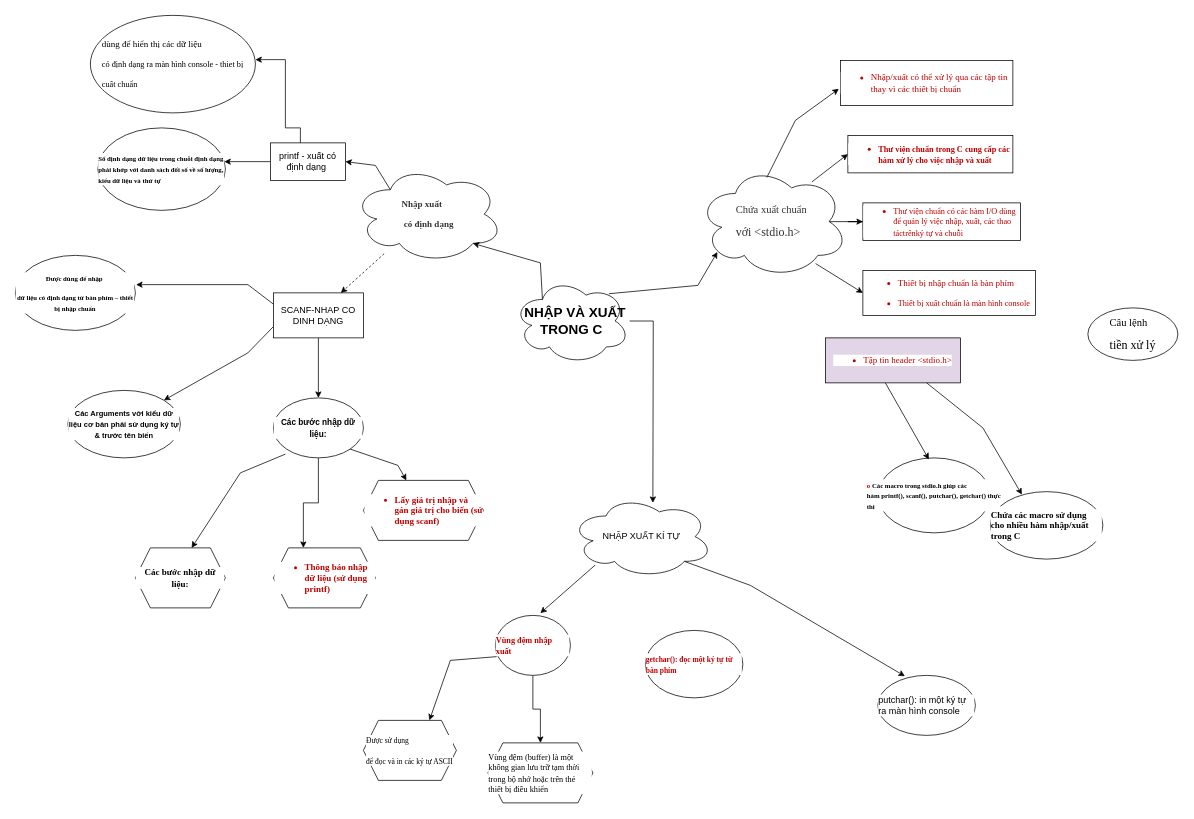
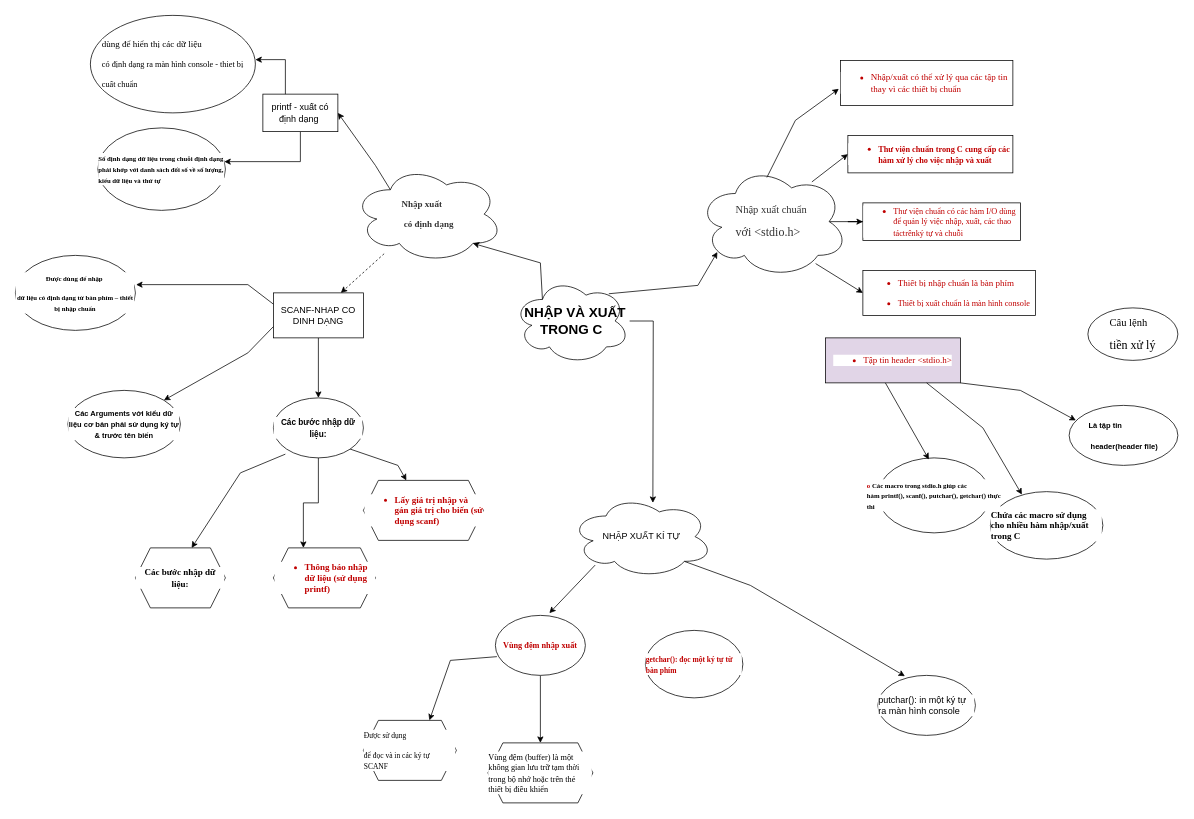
(308, 162) -> (300, 113)
(773, 222) -> (773, 222)
none -> (1019, 390)
none -> (1124, 435)
(533, 645) -> (540, 645)
(410, 750) -> (410, 750)
